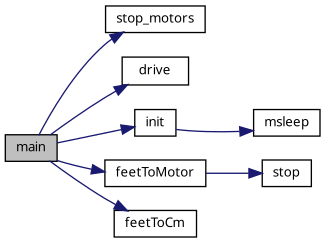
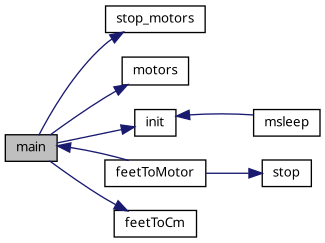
(155, 71) -> (155, 71)
(208, 132) -> (222, 114)
(74, 165) -> (100, 153)
